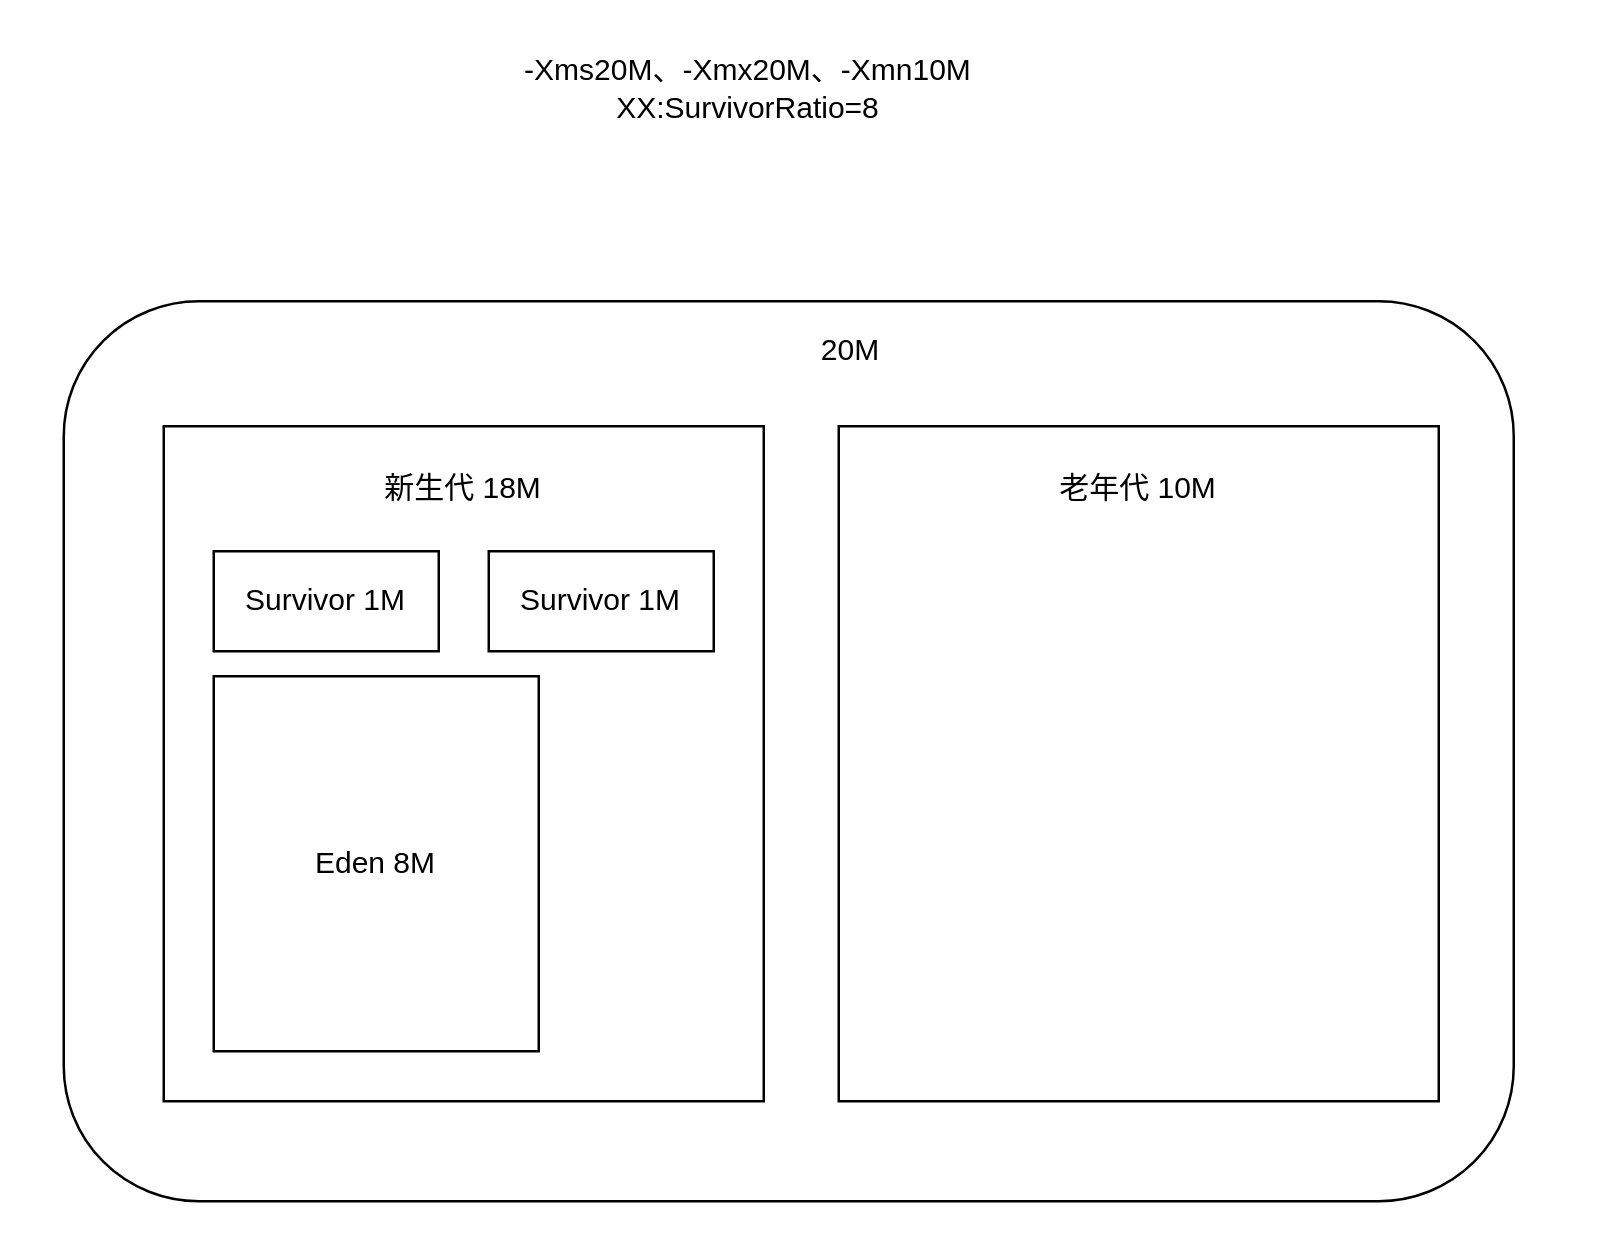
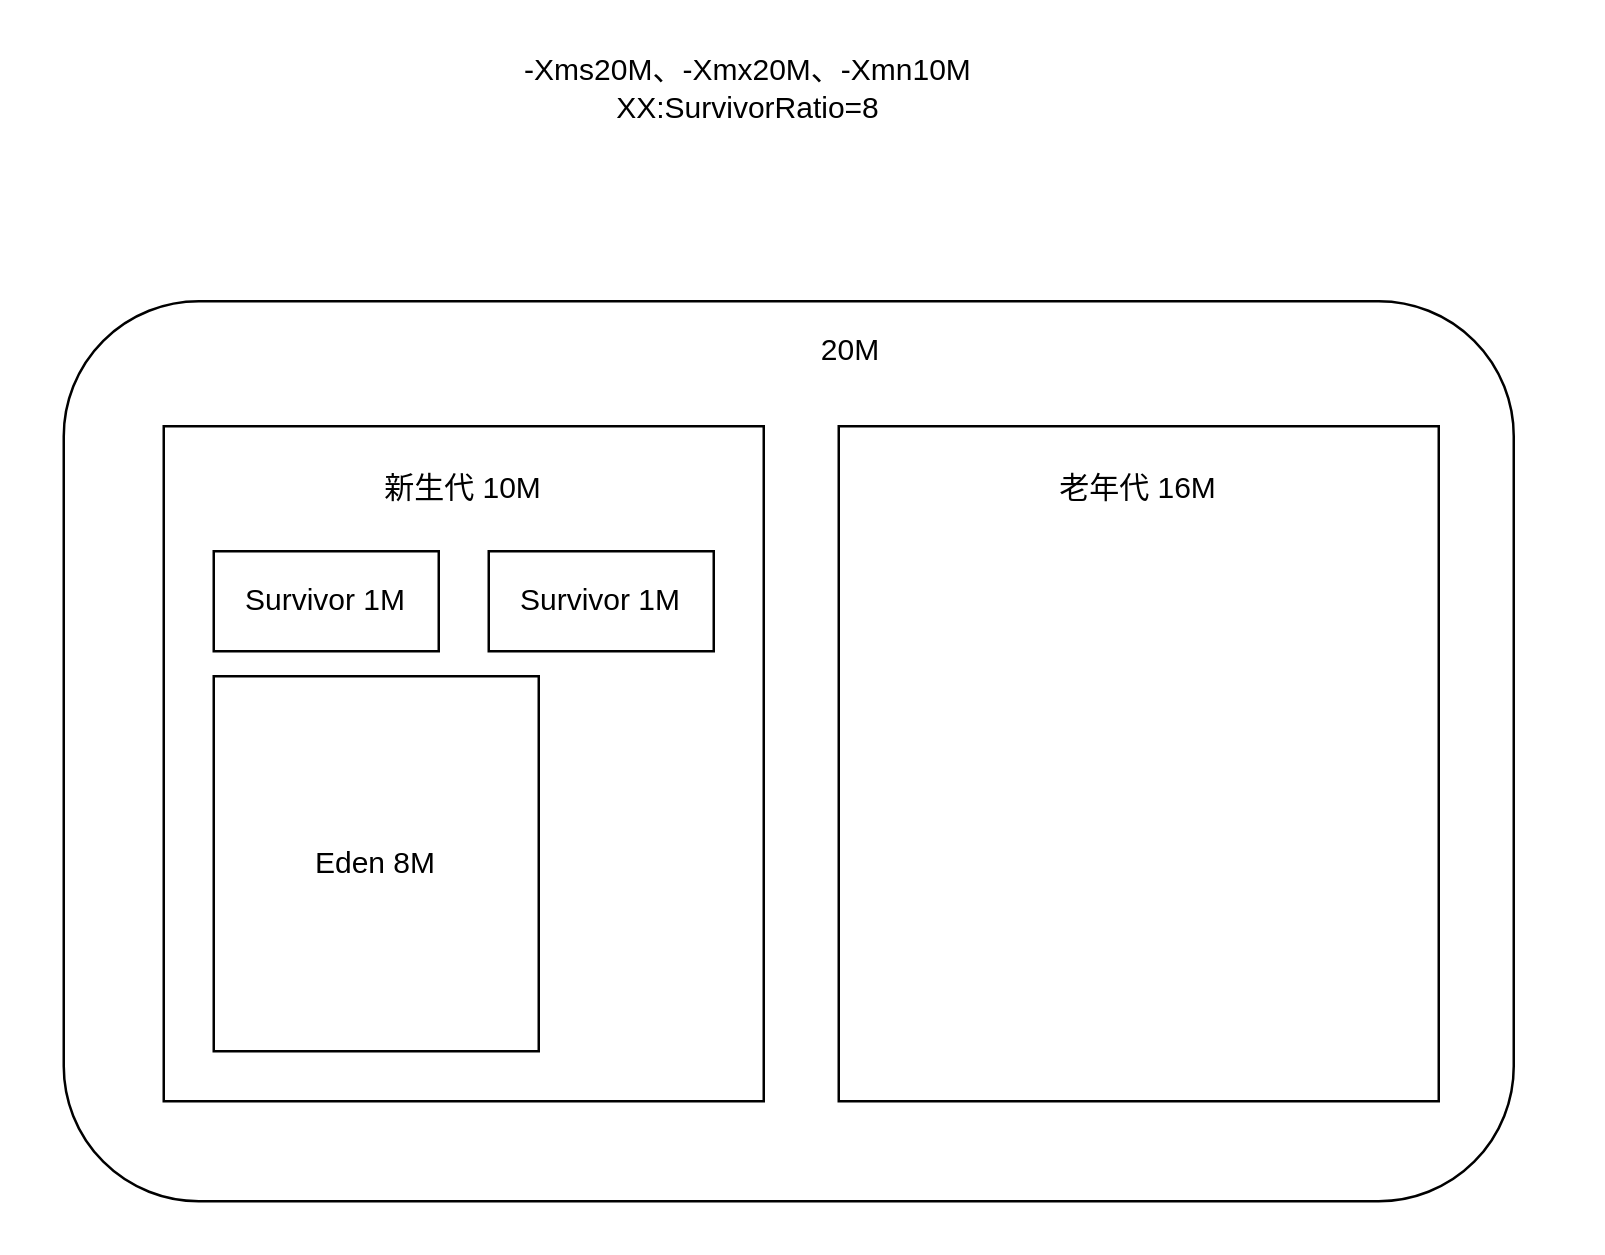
(464, 489) -> (464, 489)
(1139, 489) -> (1139, 489)
